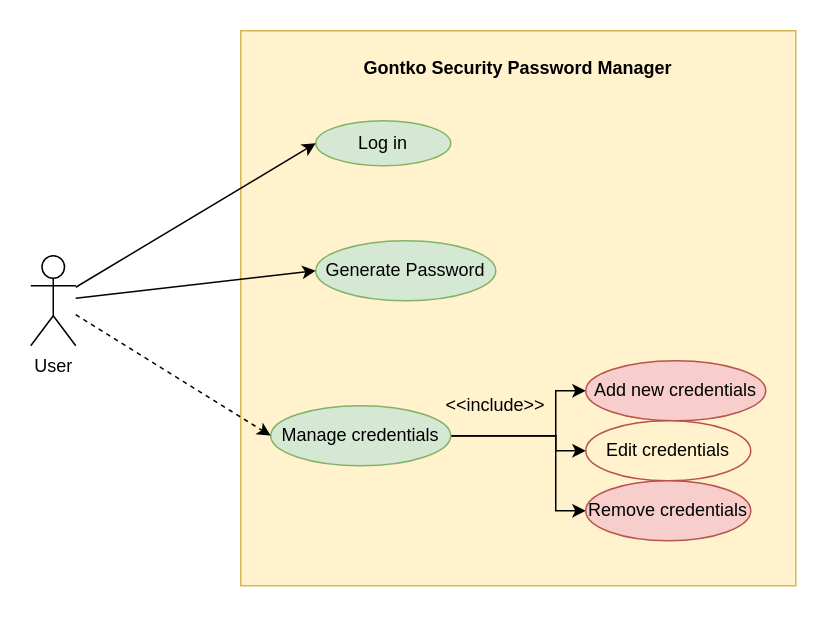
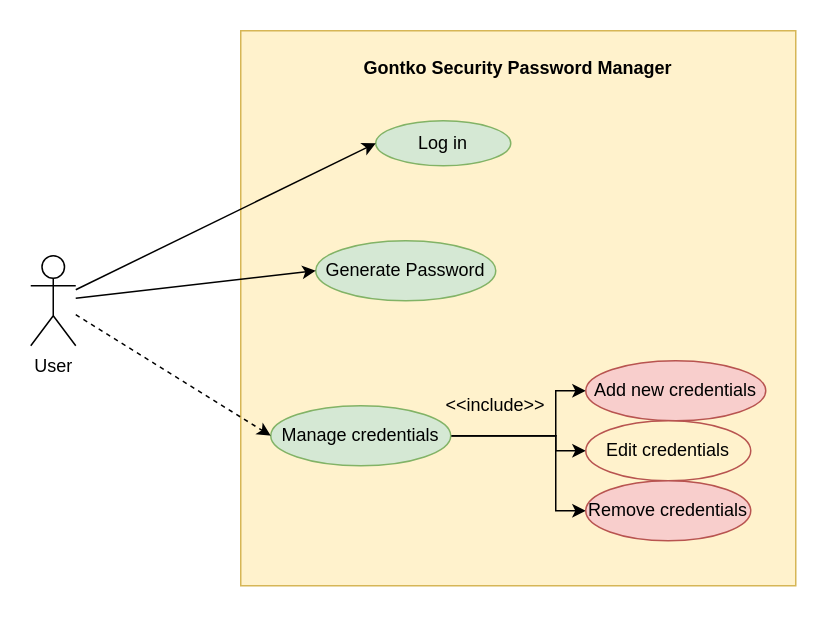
(383, 143) -> (443, 143)
